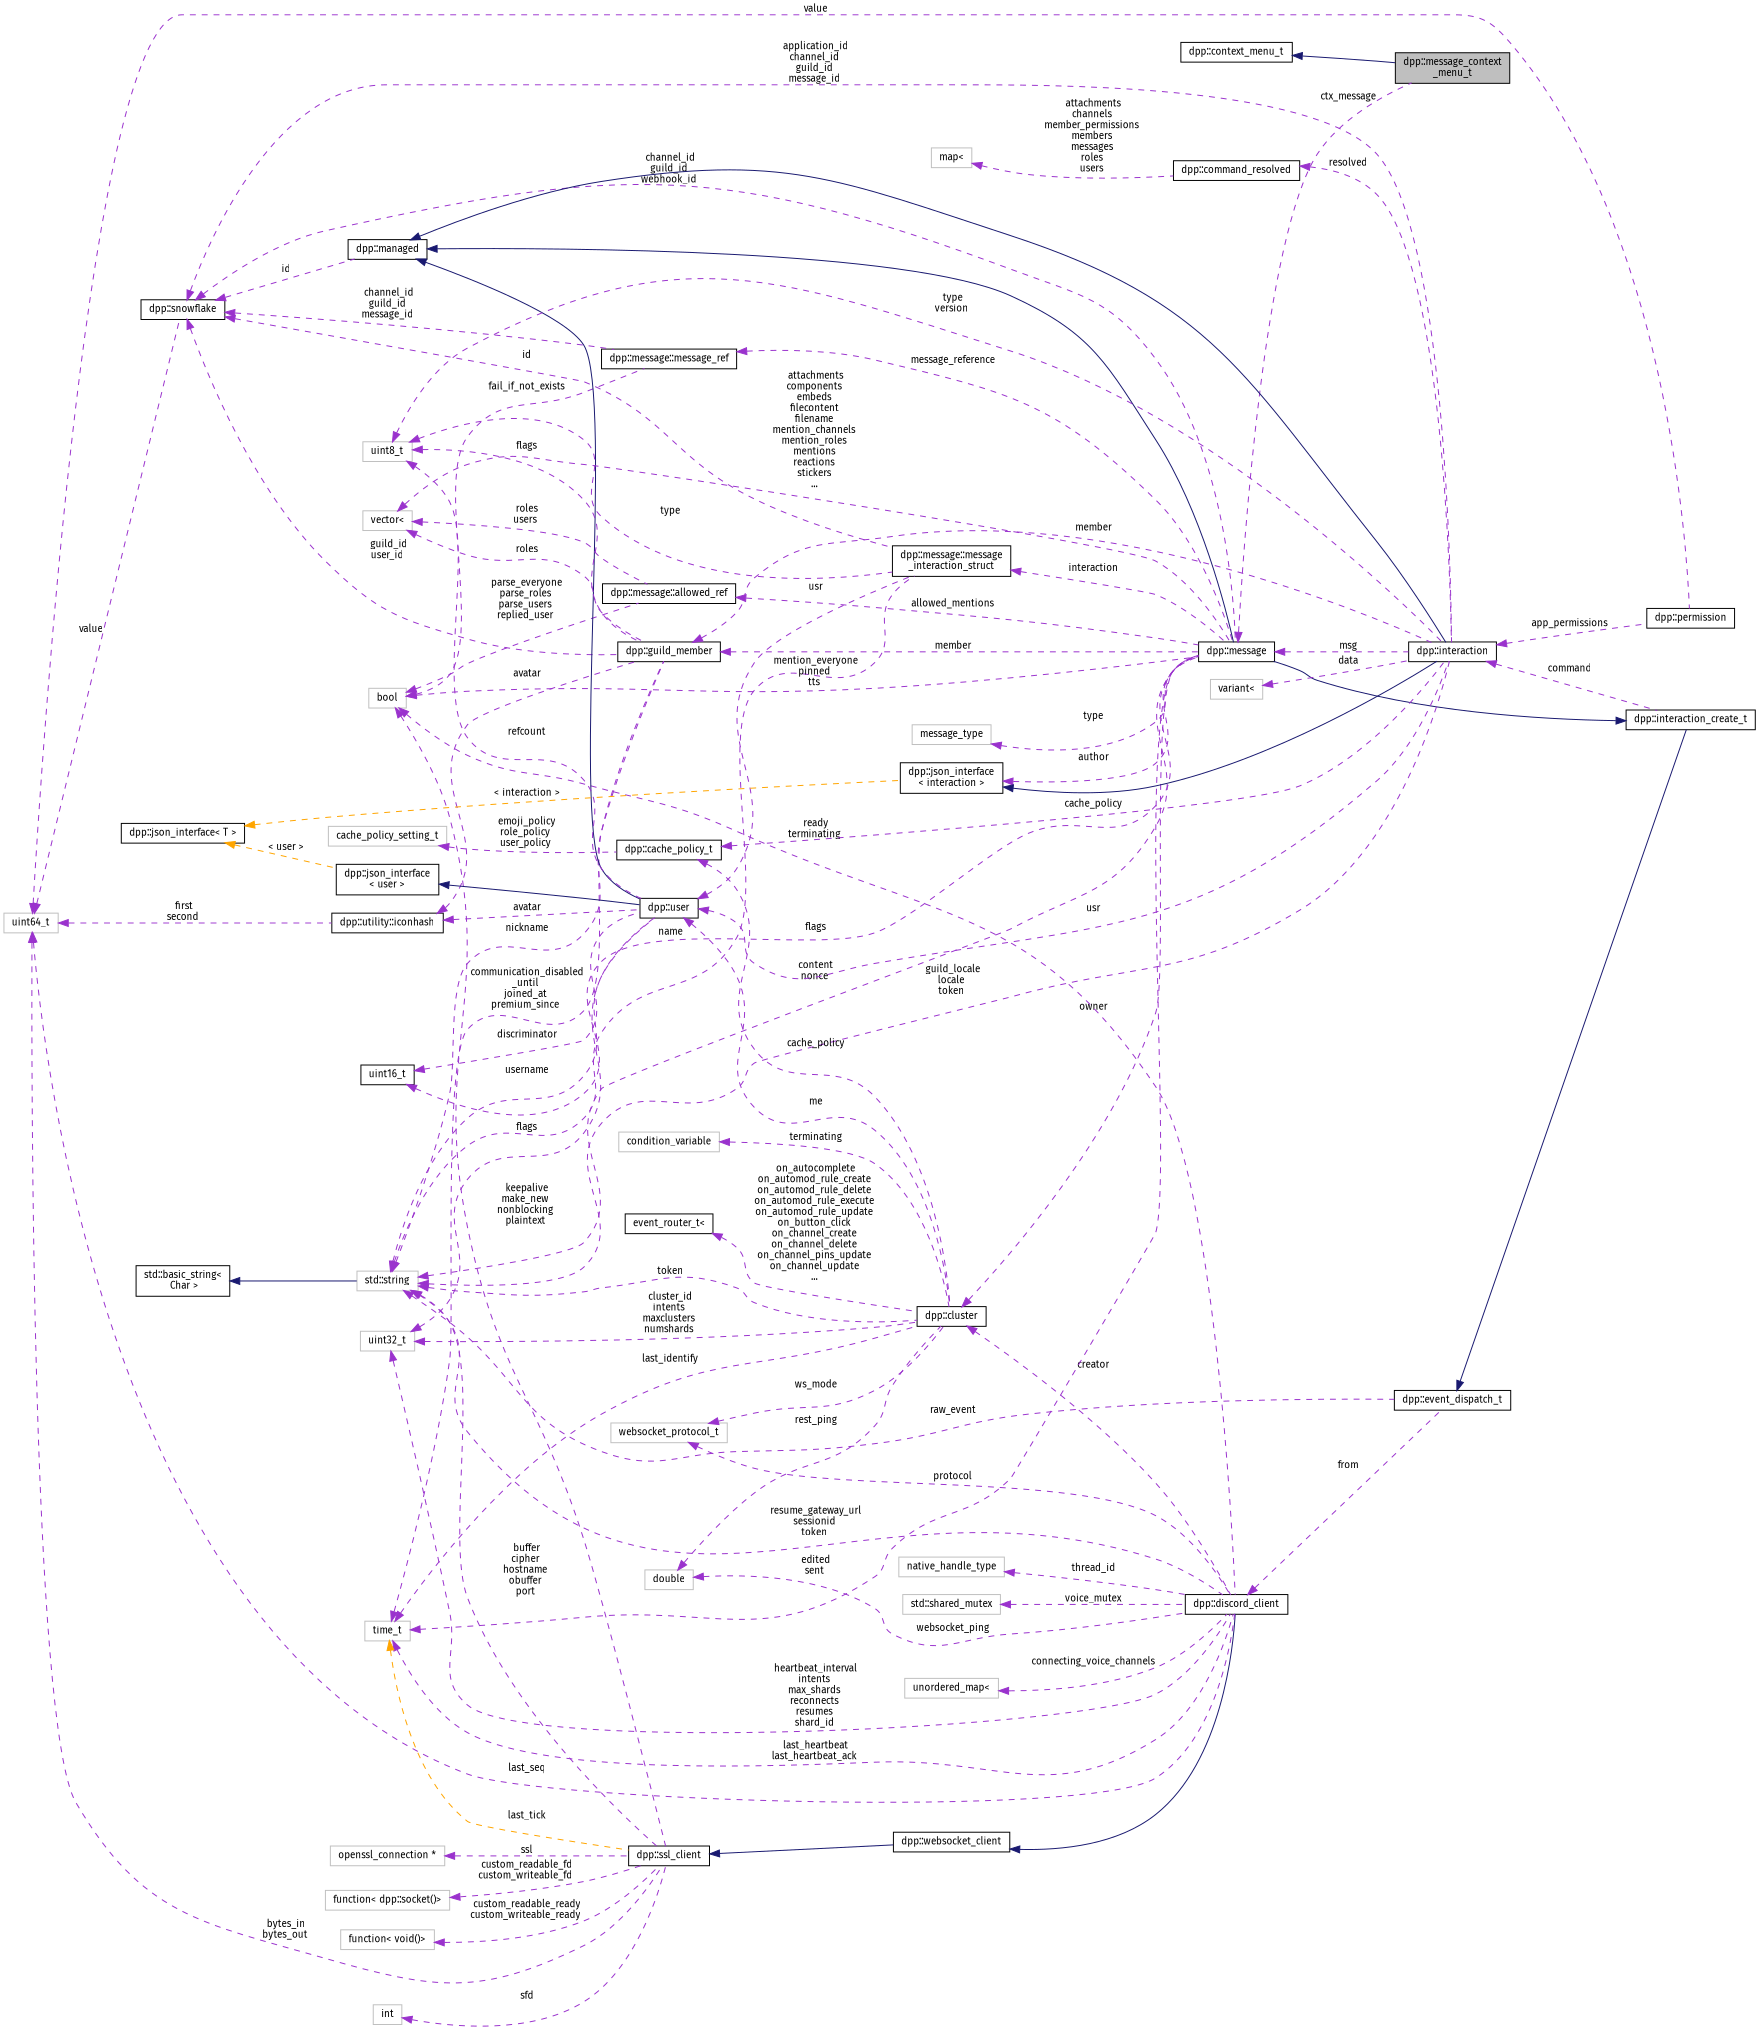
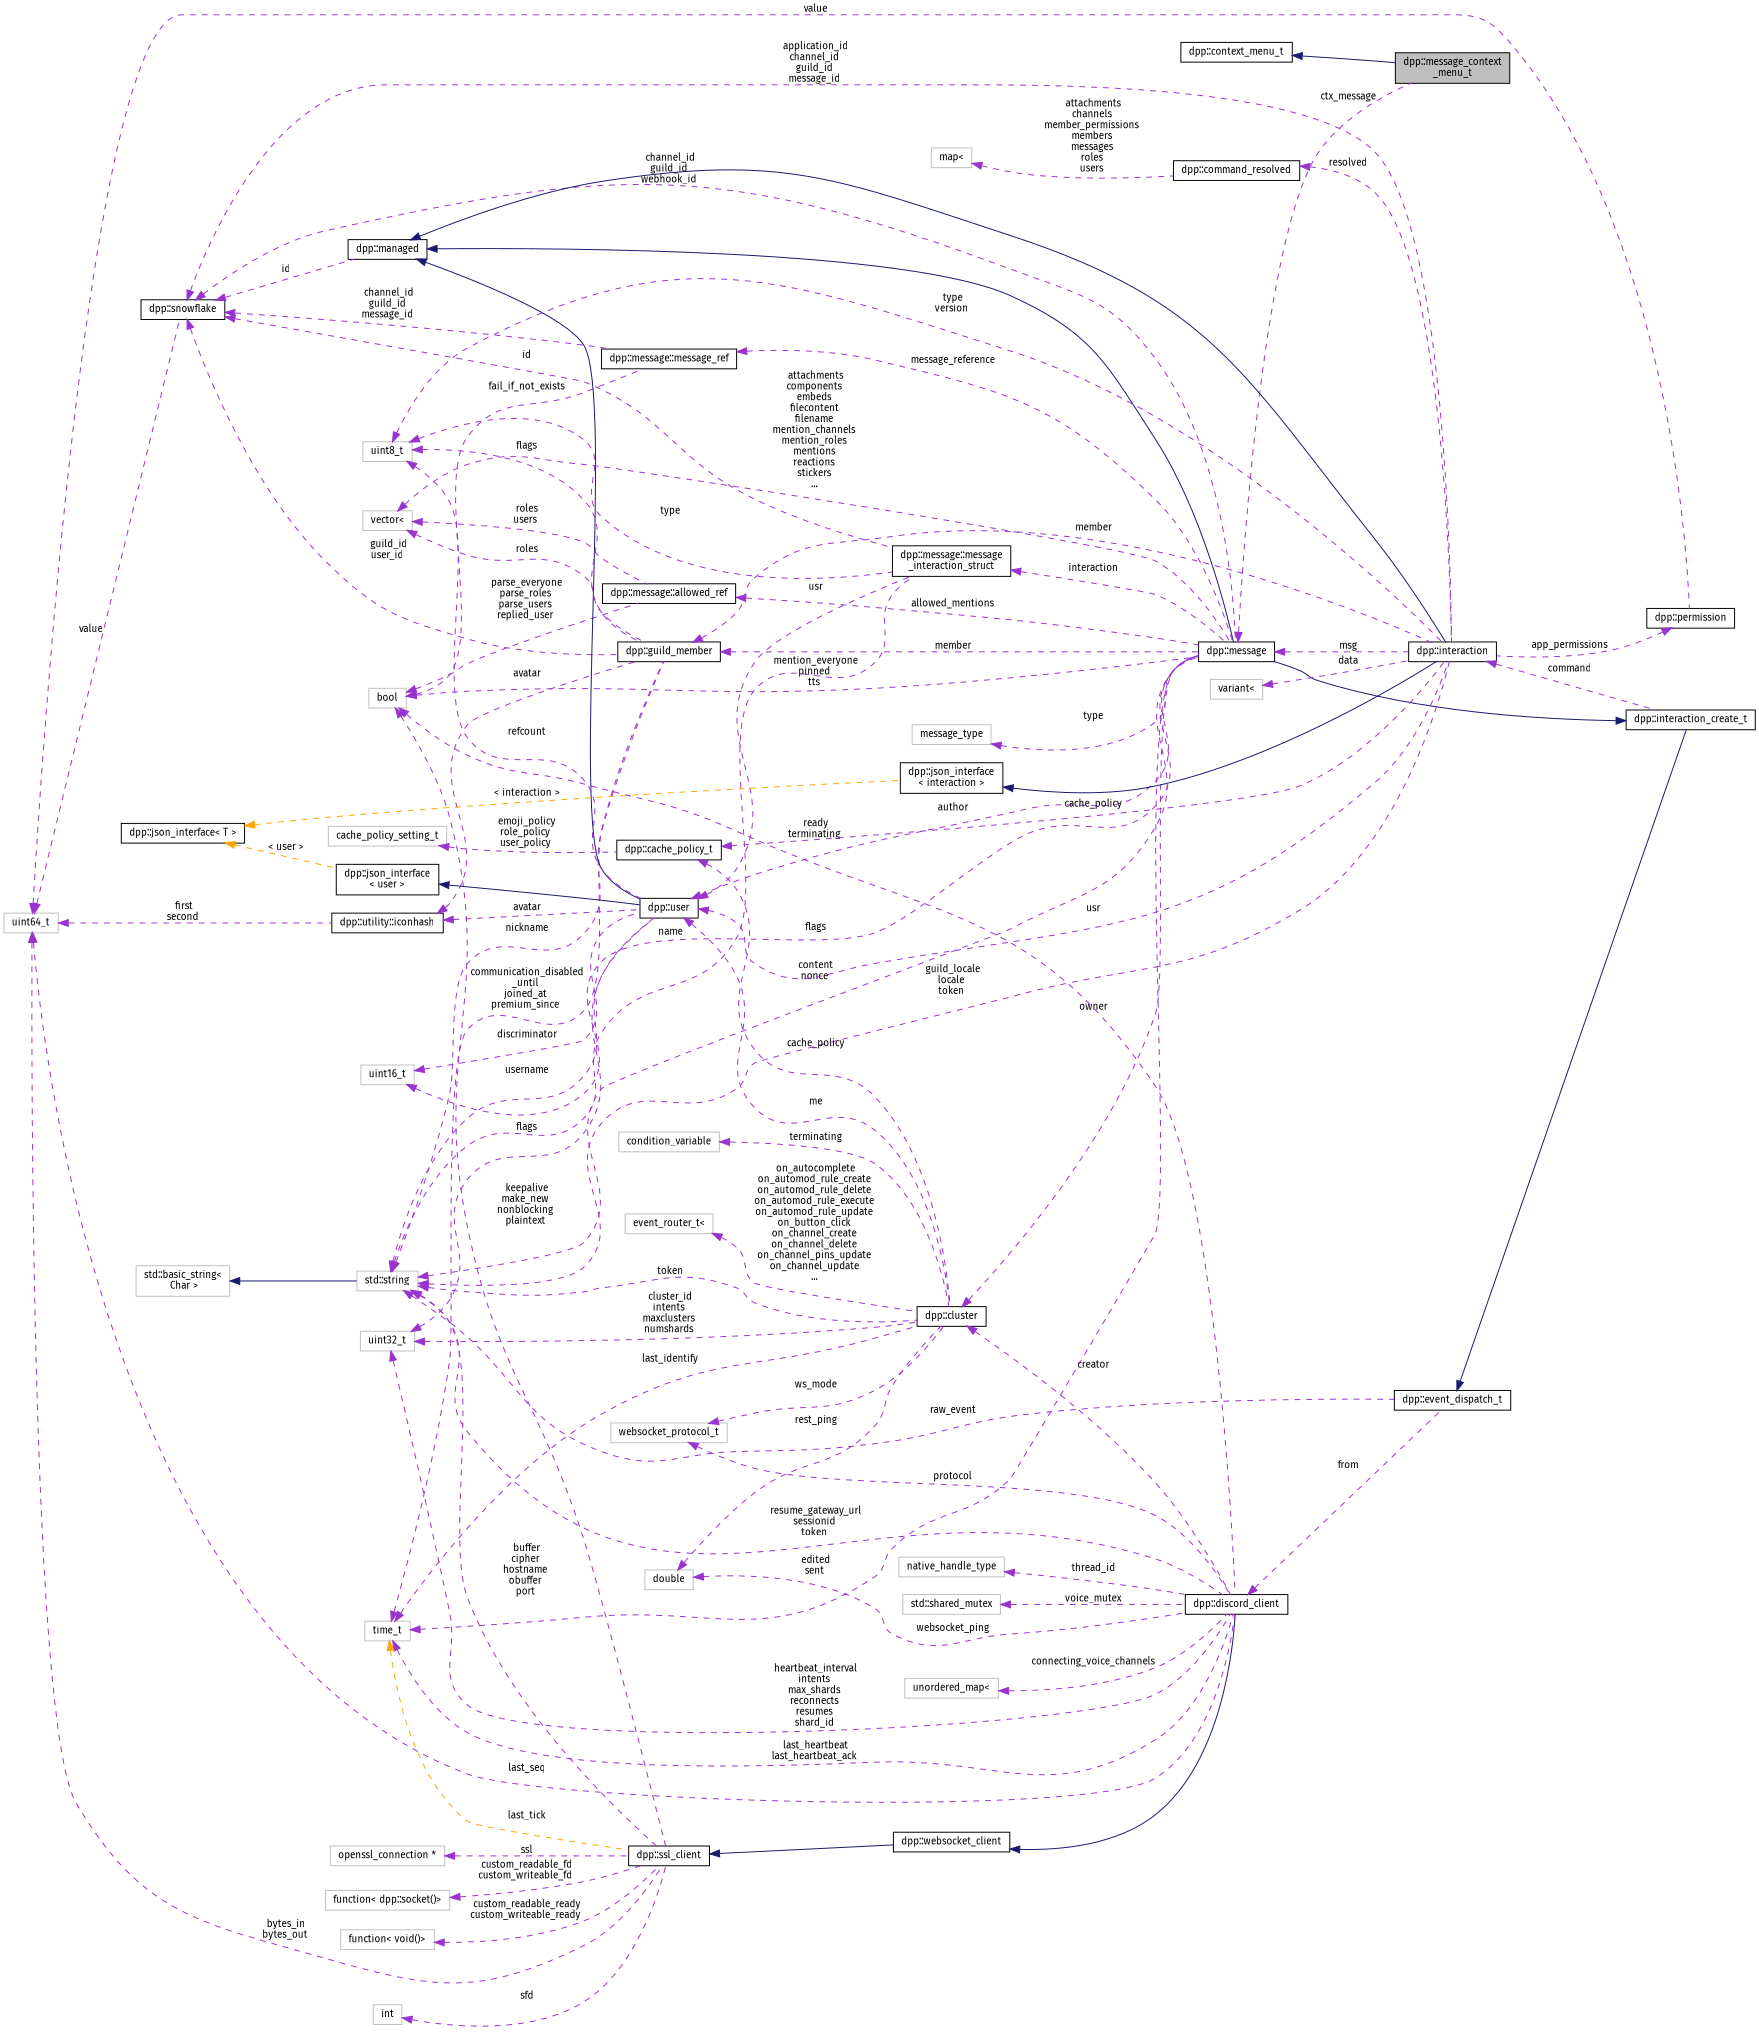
(1576, 633) -> (1581, 655)
(1148, 768) -> (1000, 815)
(388, 1075) -> (388, 1075)
(669, 1224) -> (669, 1224)
(183, 1281) -> (183, 1281)
